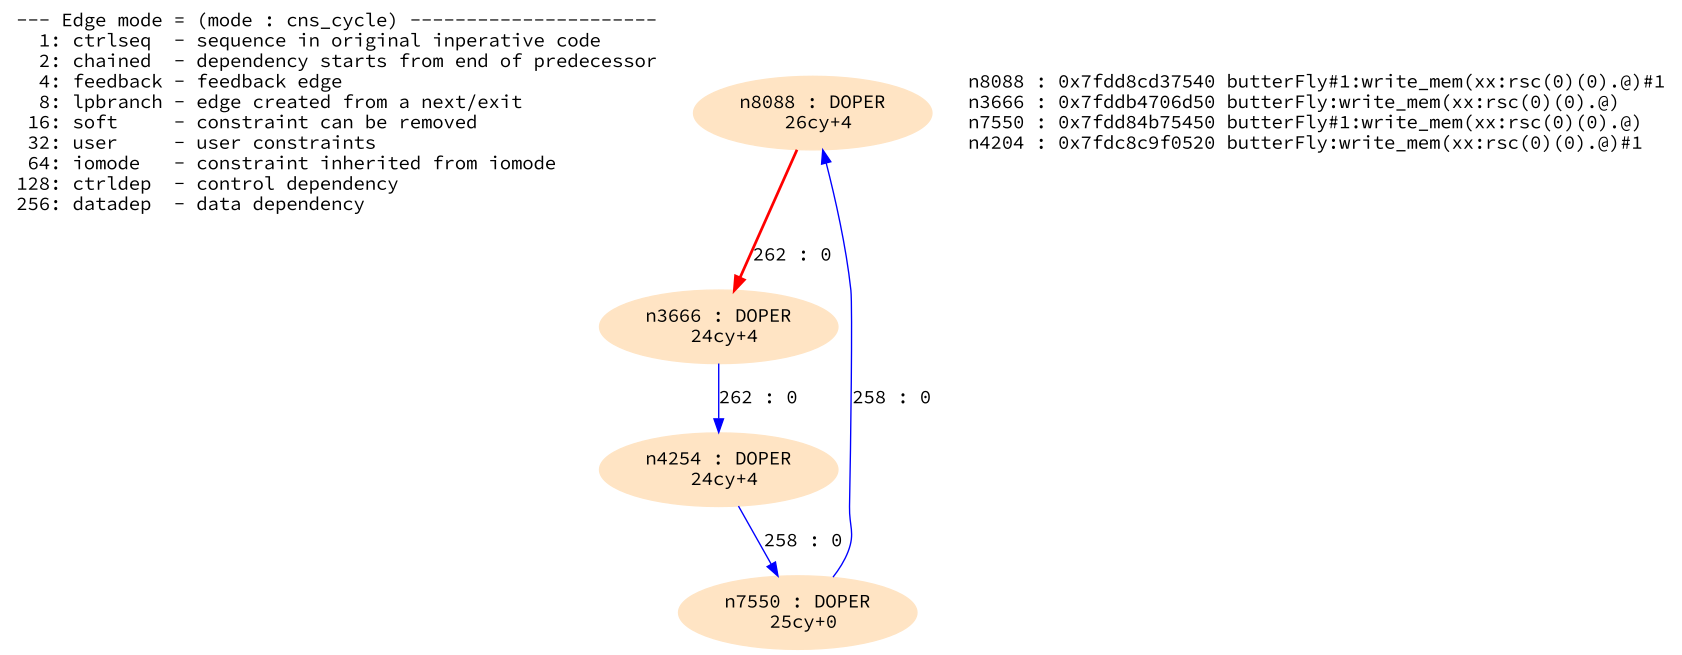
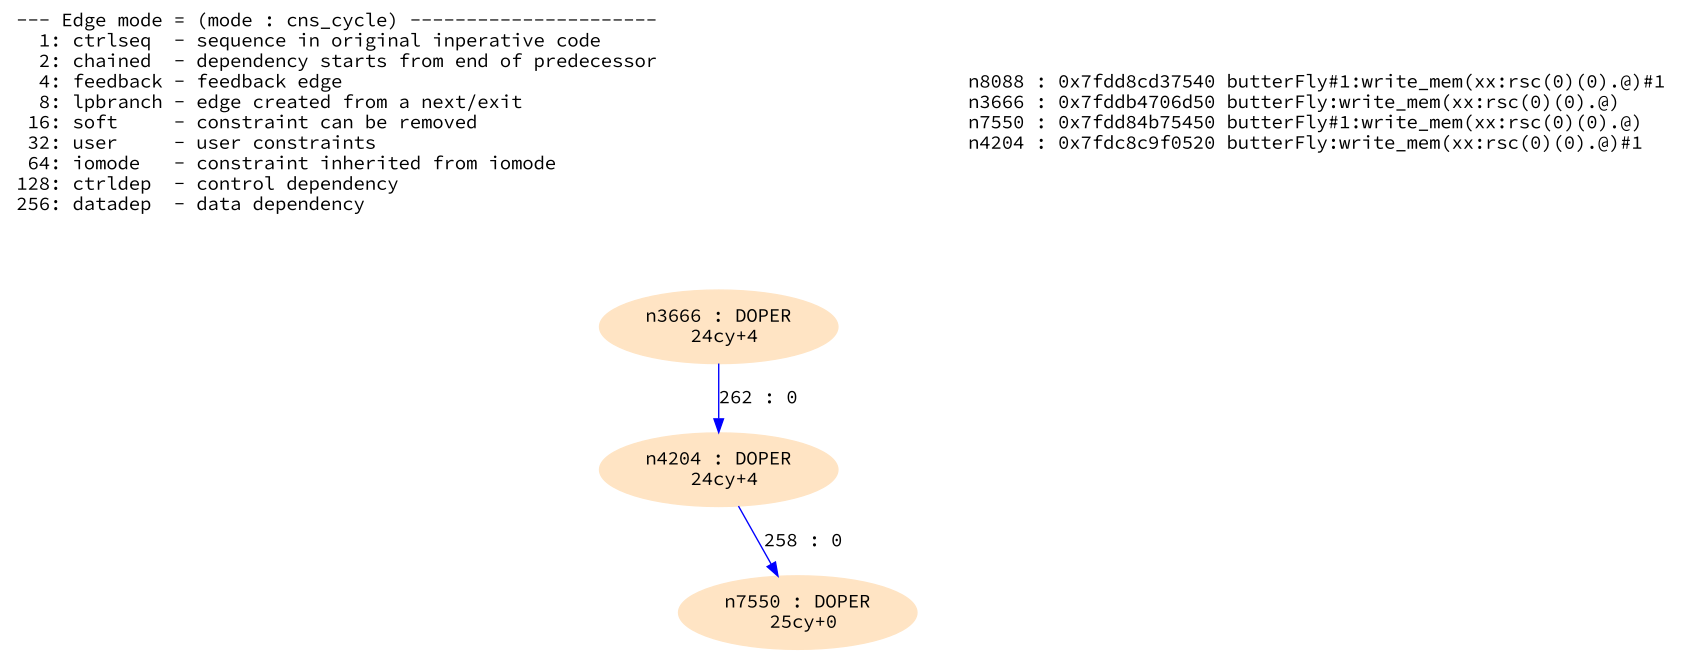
(813, 113) -> none
(719, 470) -> (719, 470)
